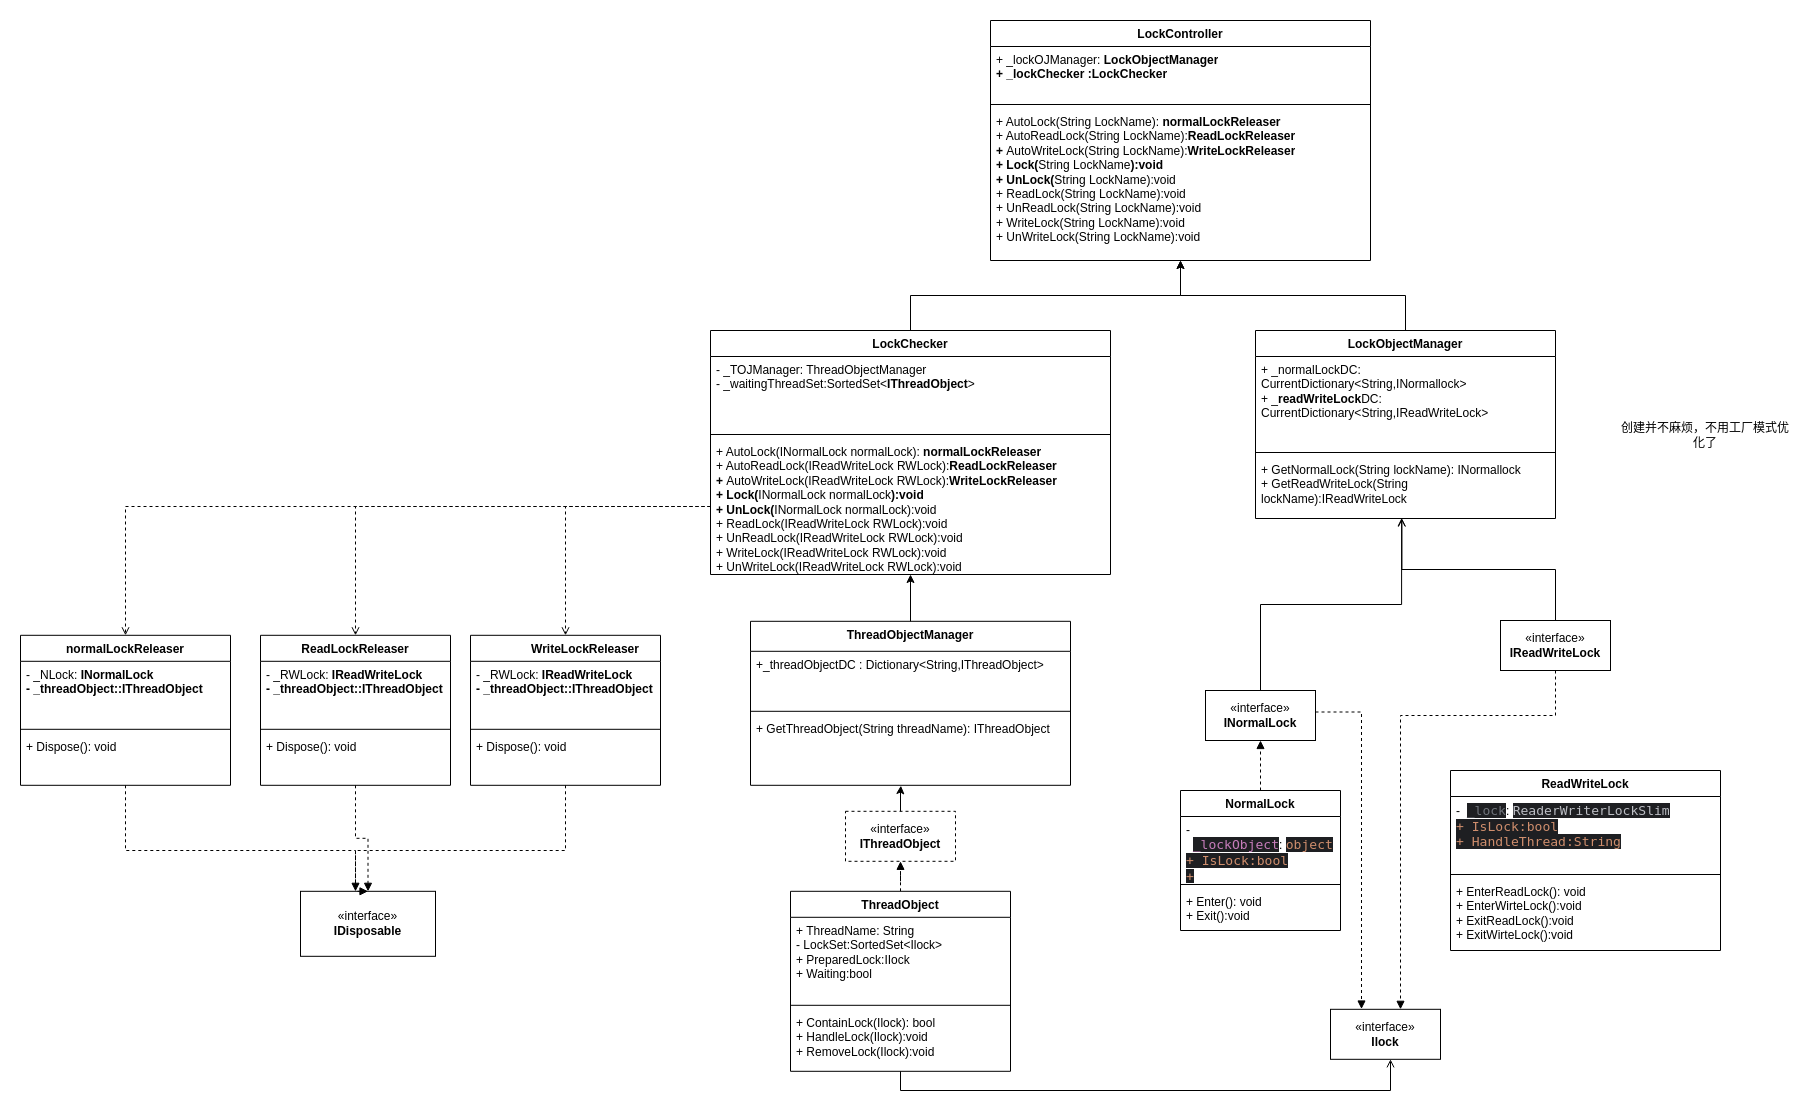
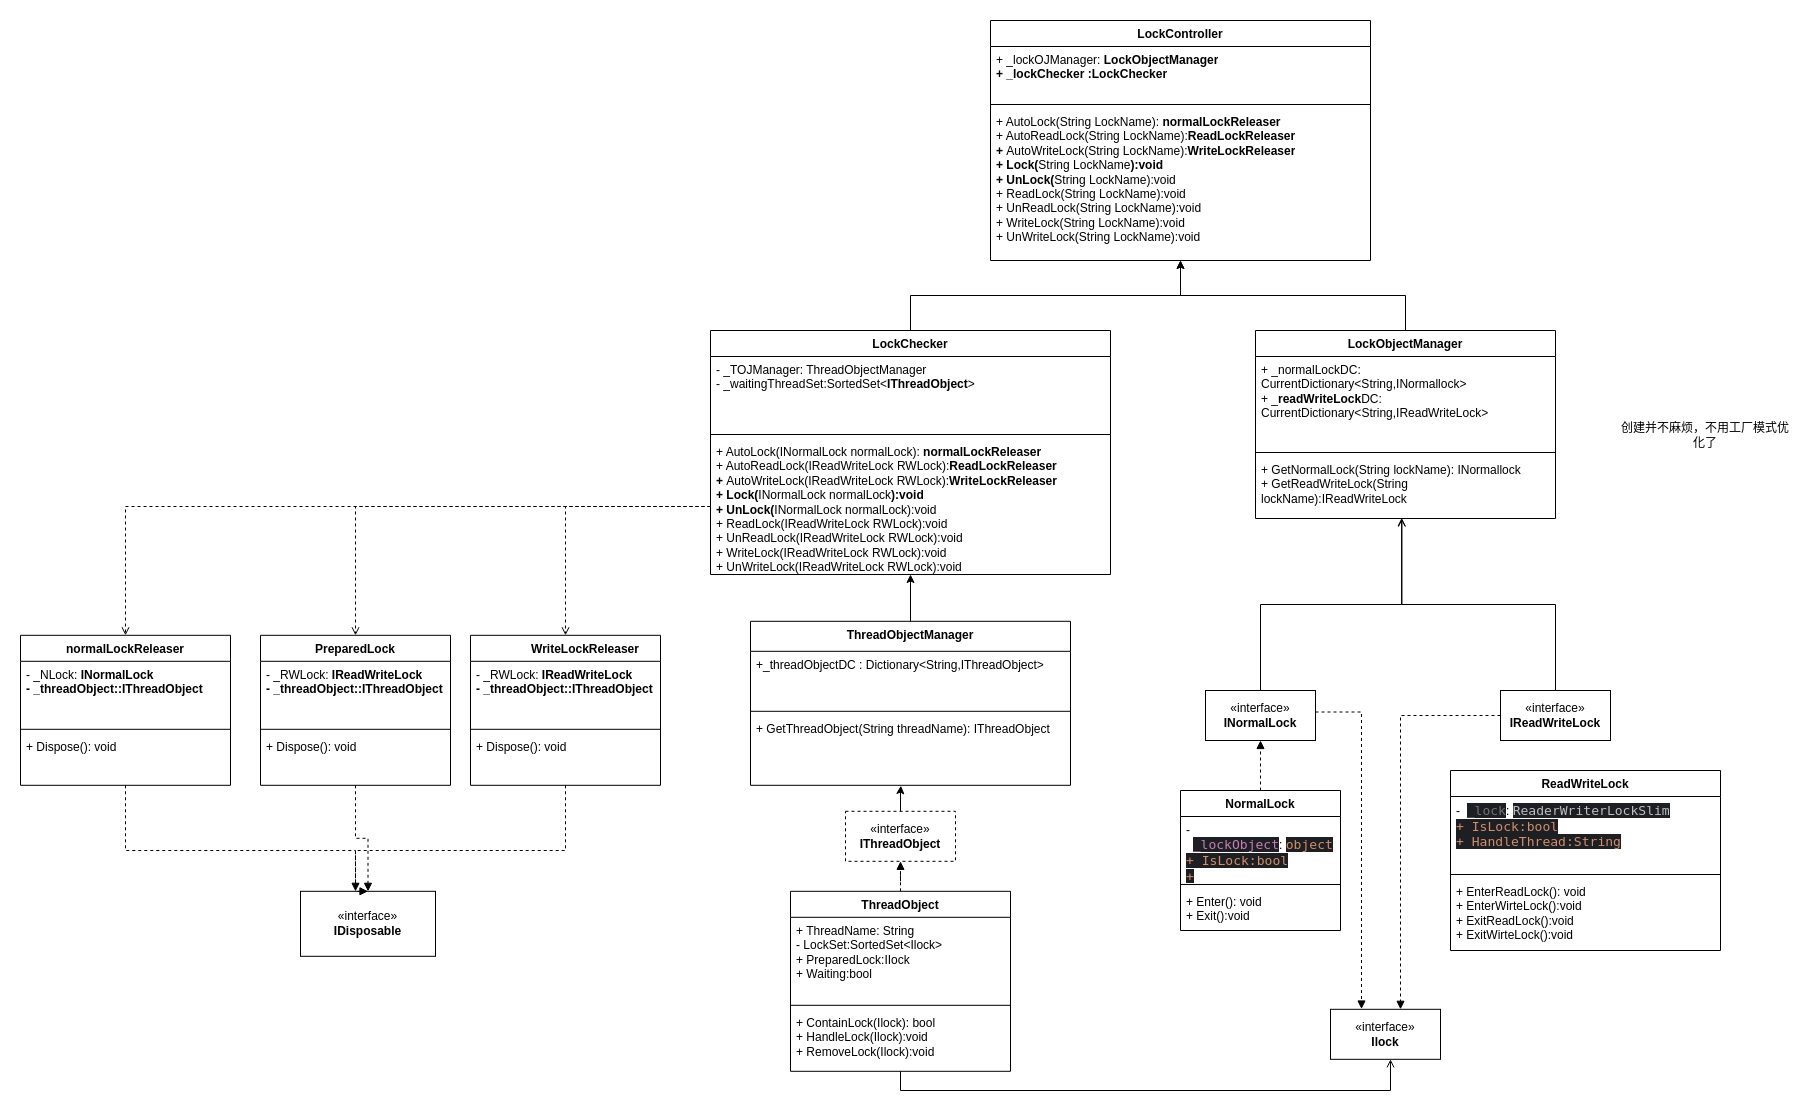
(1556, 646) -> (1556, 716)
(356, 650) -> (356, 650)
